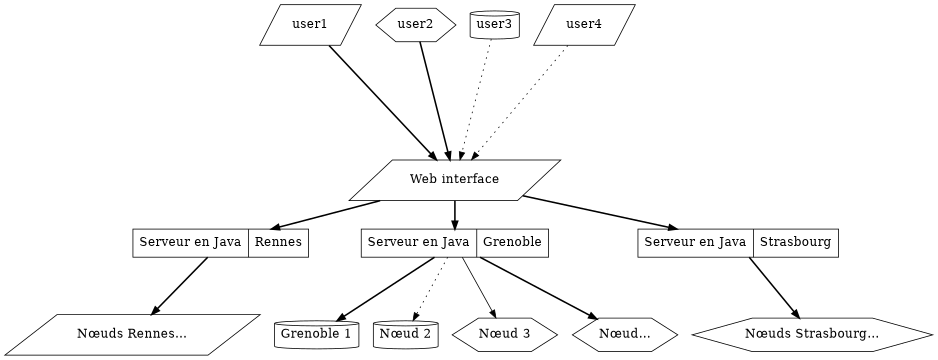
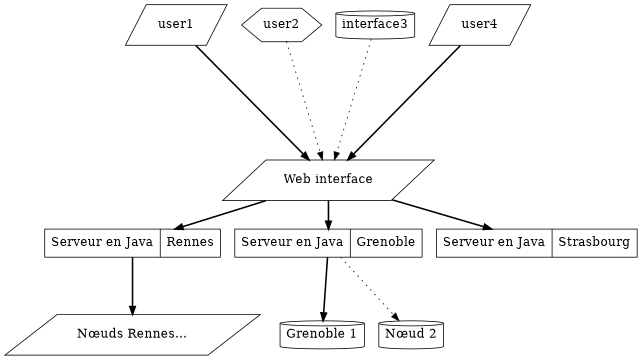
(495, 25) -> (375, 25)
(434, 97) -> (303, 97)
(522, 100) -> (407, 100)
(505, 335) -> none
(625, 335) -> none
(812, 335) -> none
